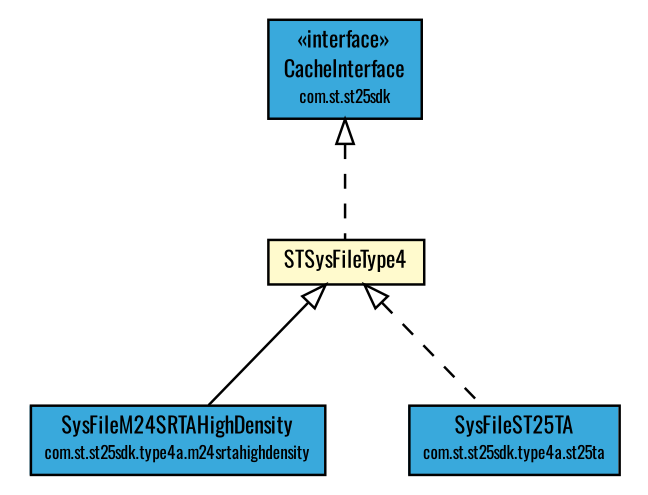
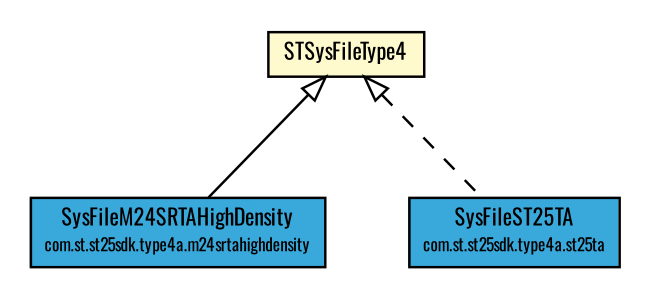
(345, 69) -> none
